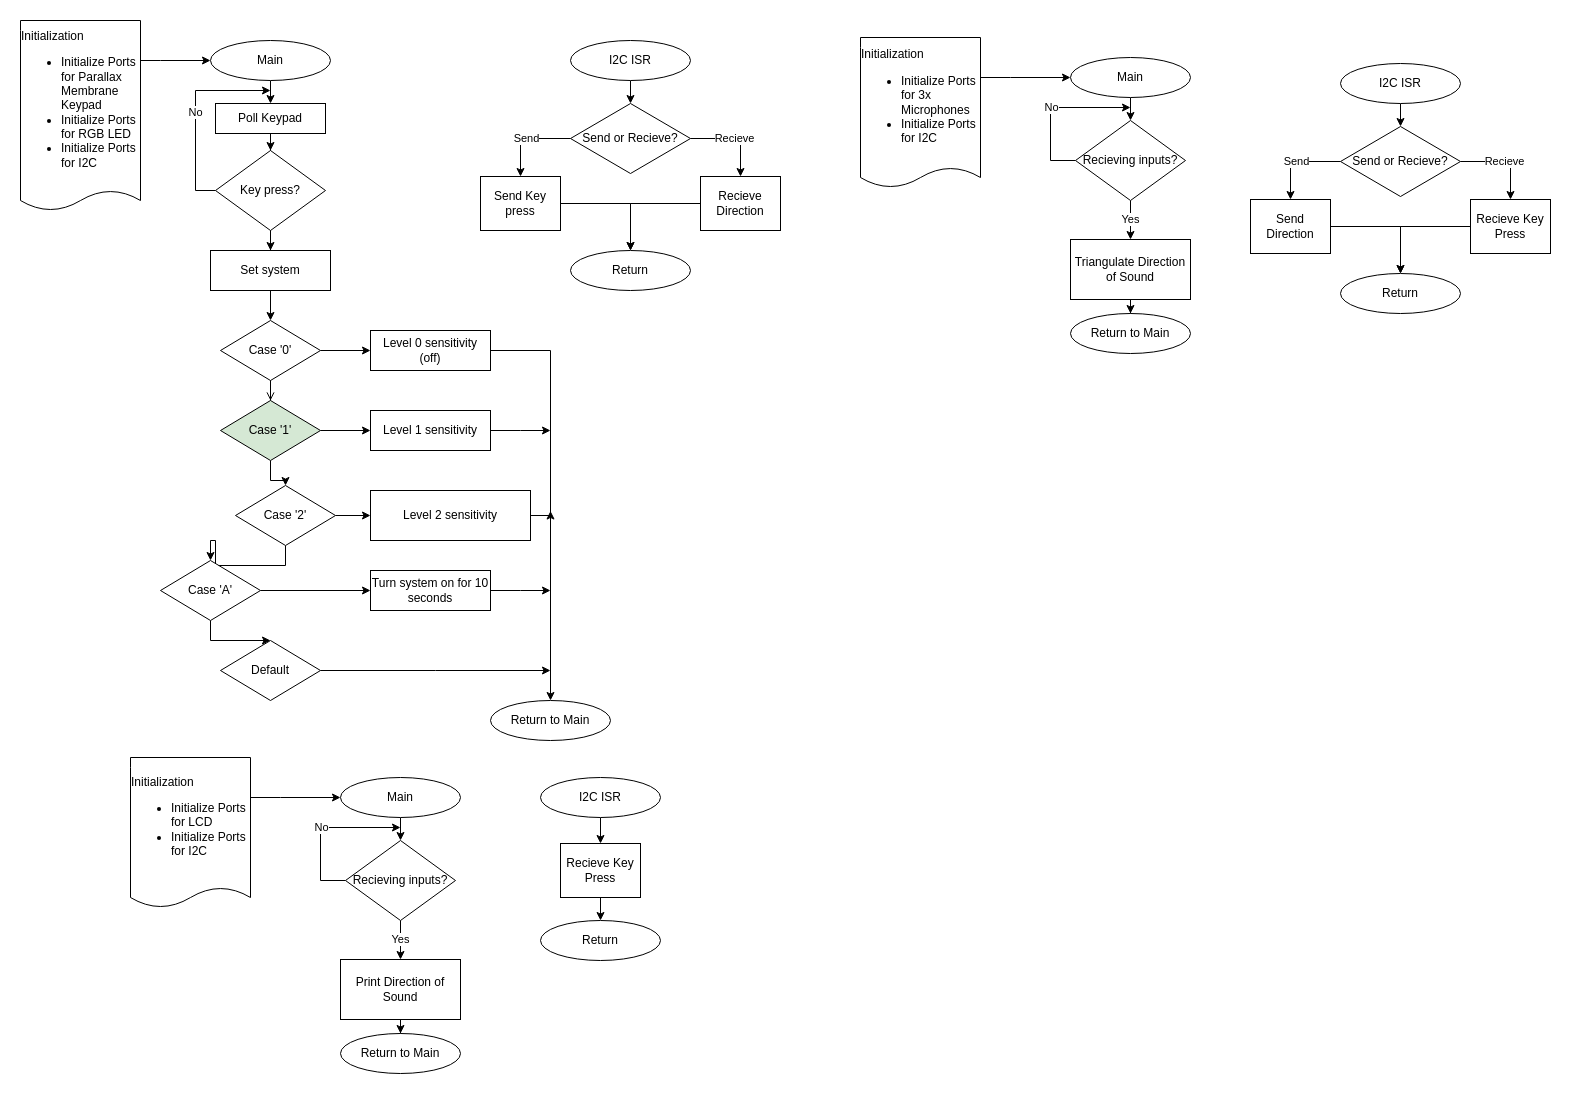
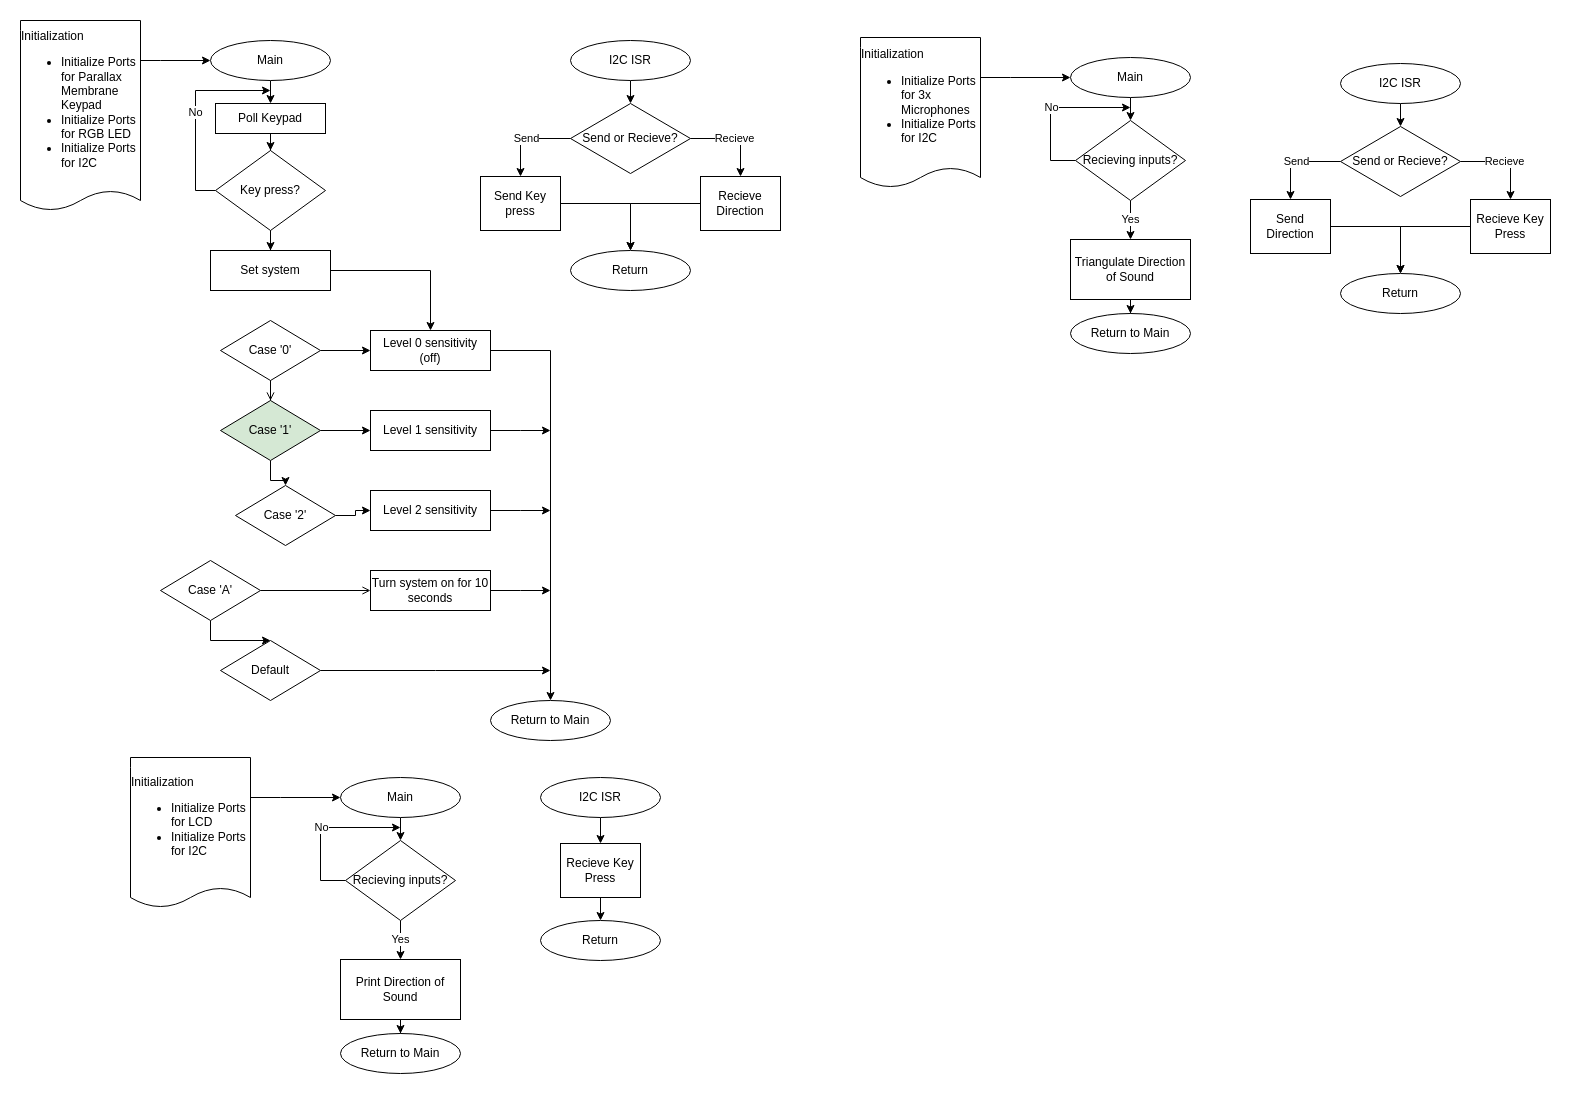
(271, 310) -> (407, 271)
(451, 516) -> (431, 511)
(240, 566) -> none
(362, 591) -> (364, 591)
